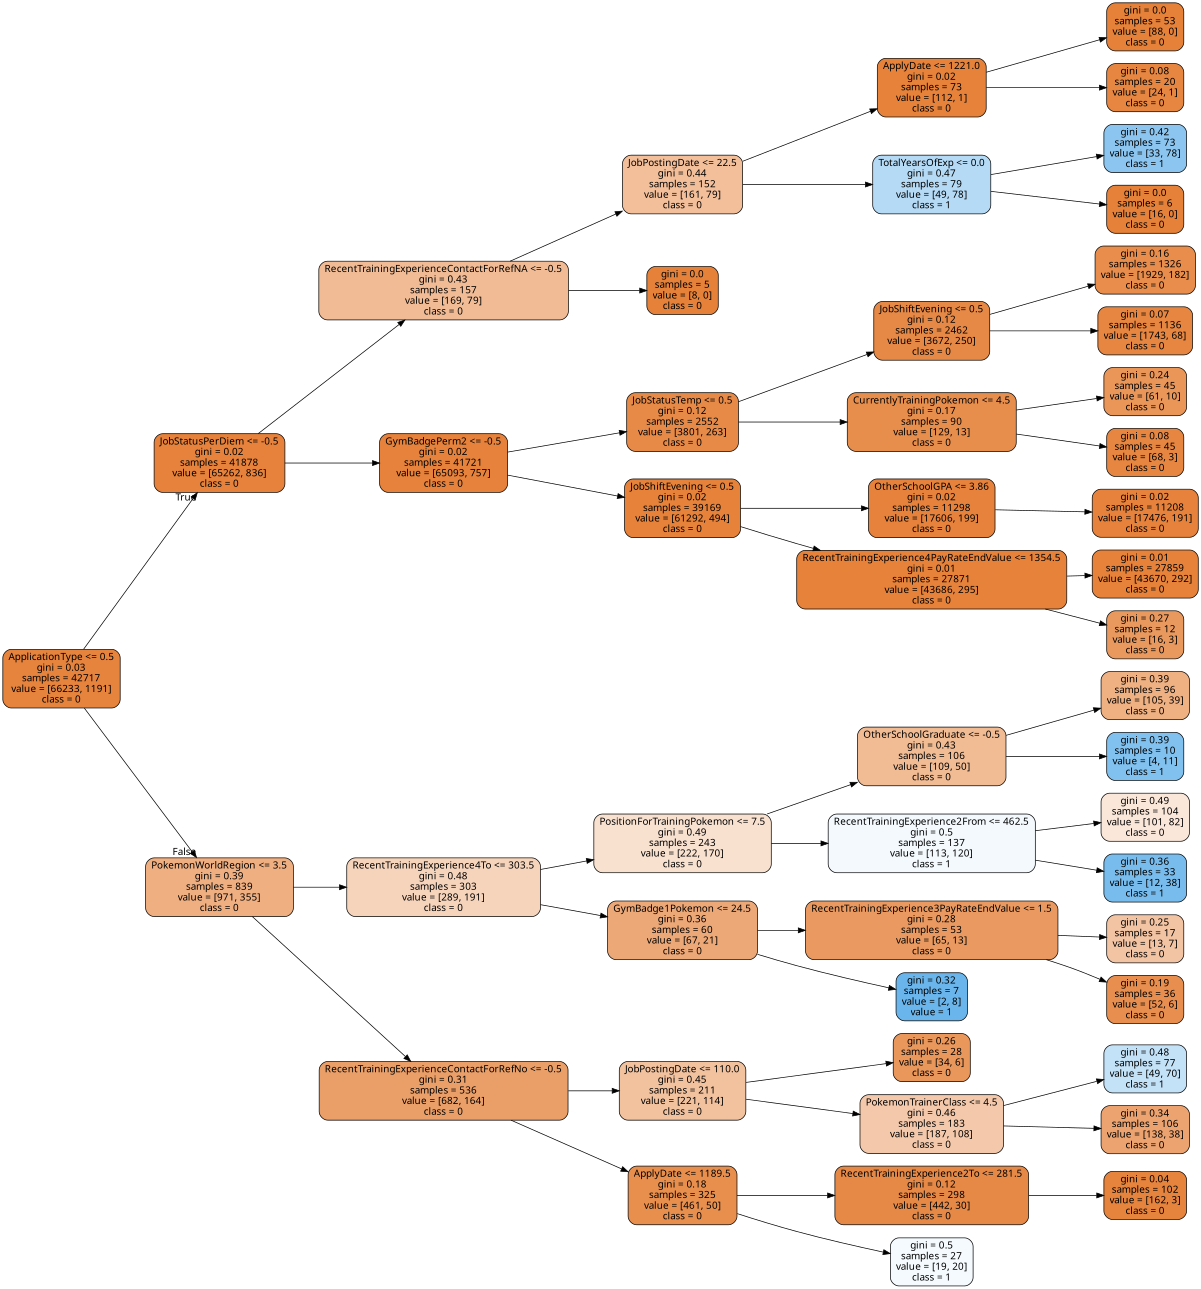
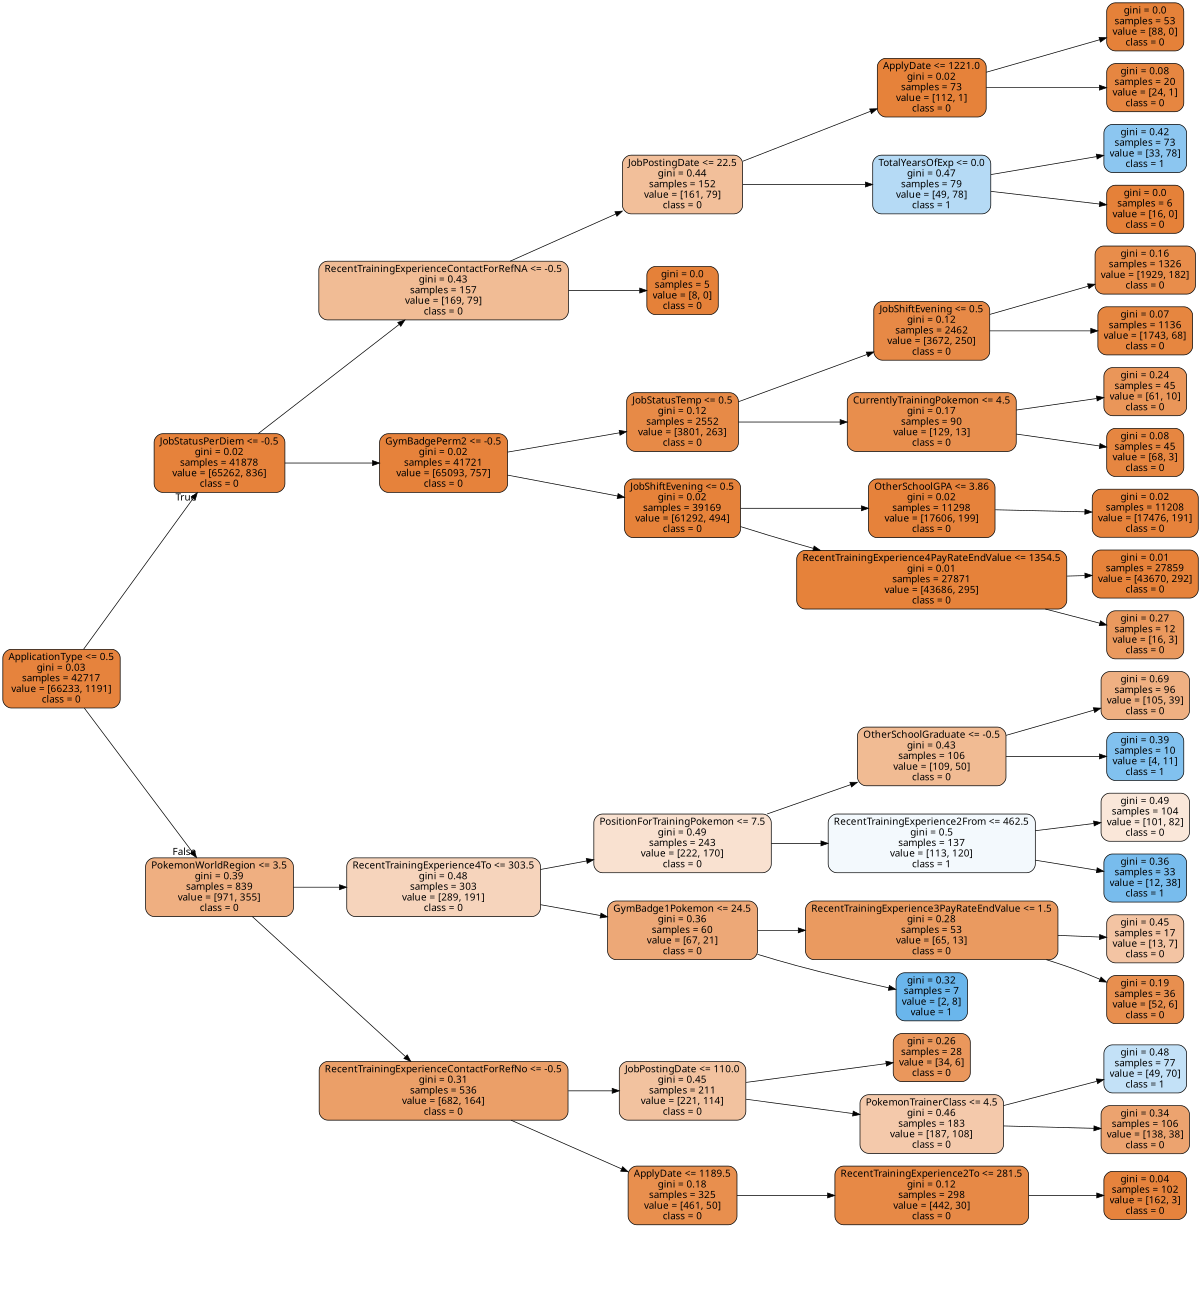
(1145, 696) -> (1145, 696)
(1145, 939) -> (1145, 939)
(932, 1262) -> none
